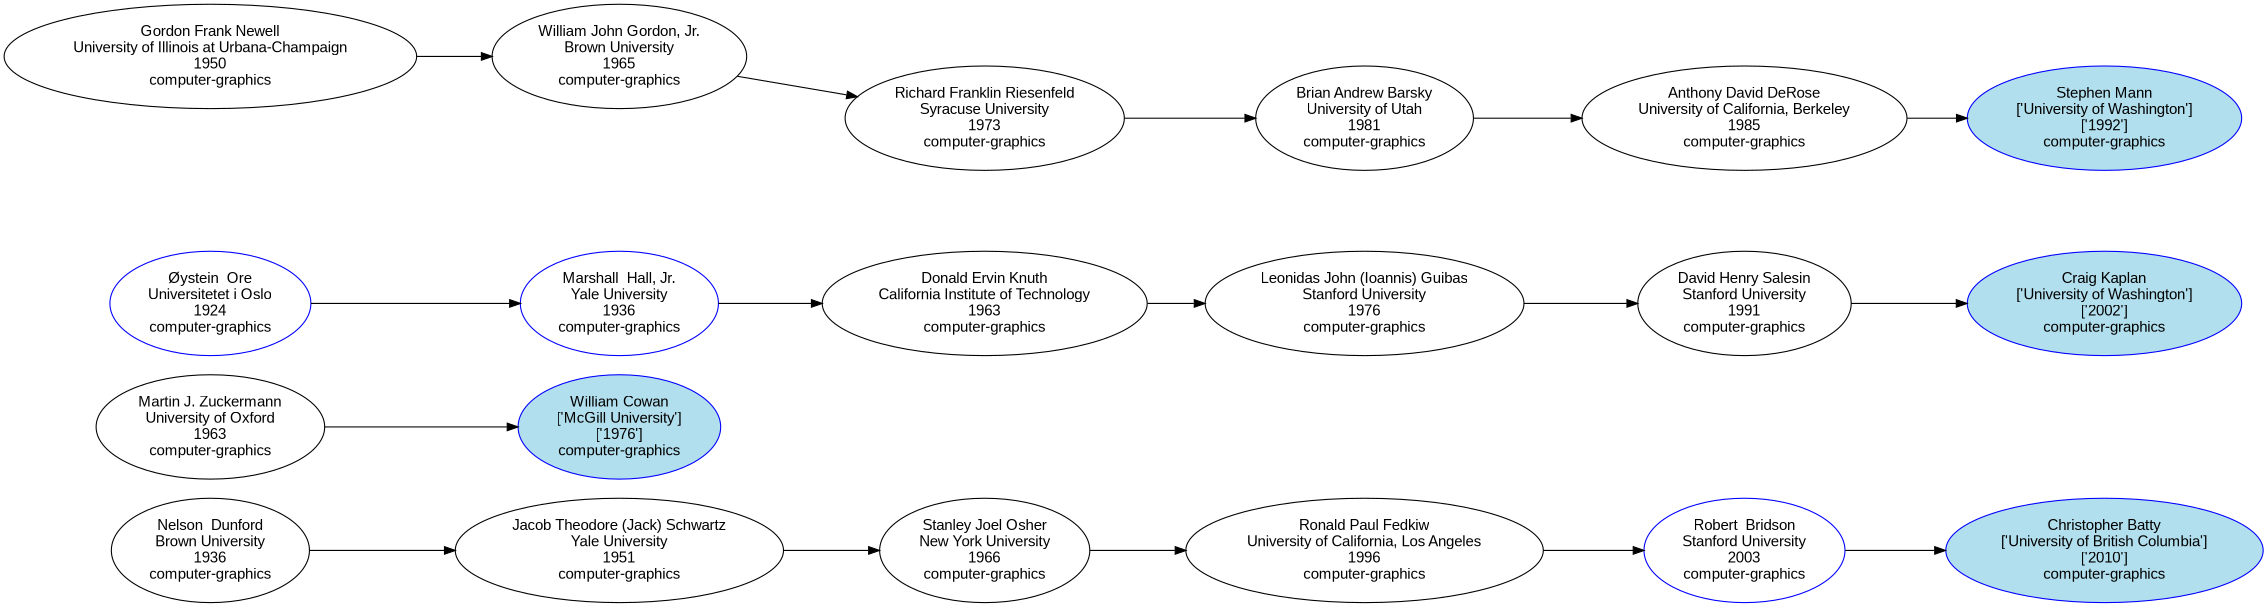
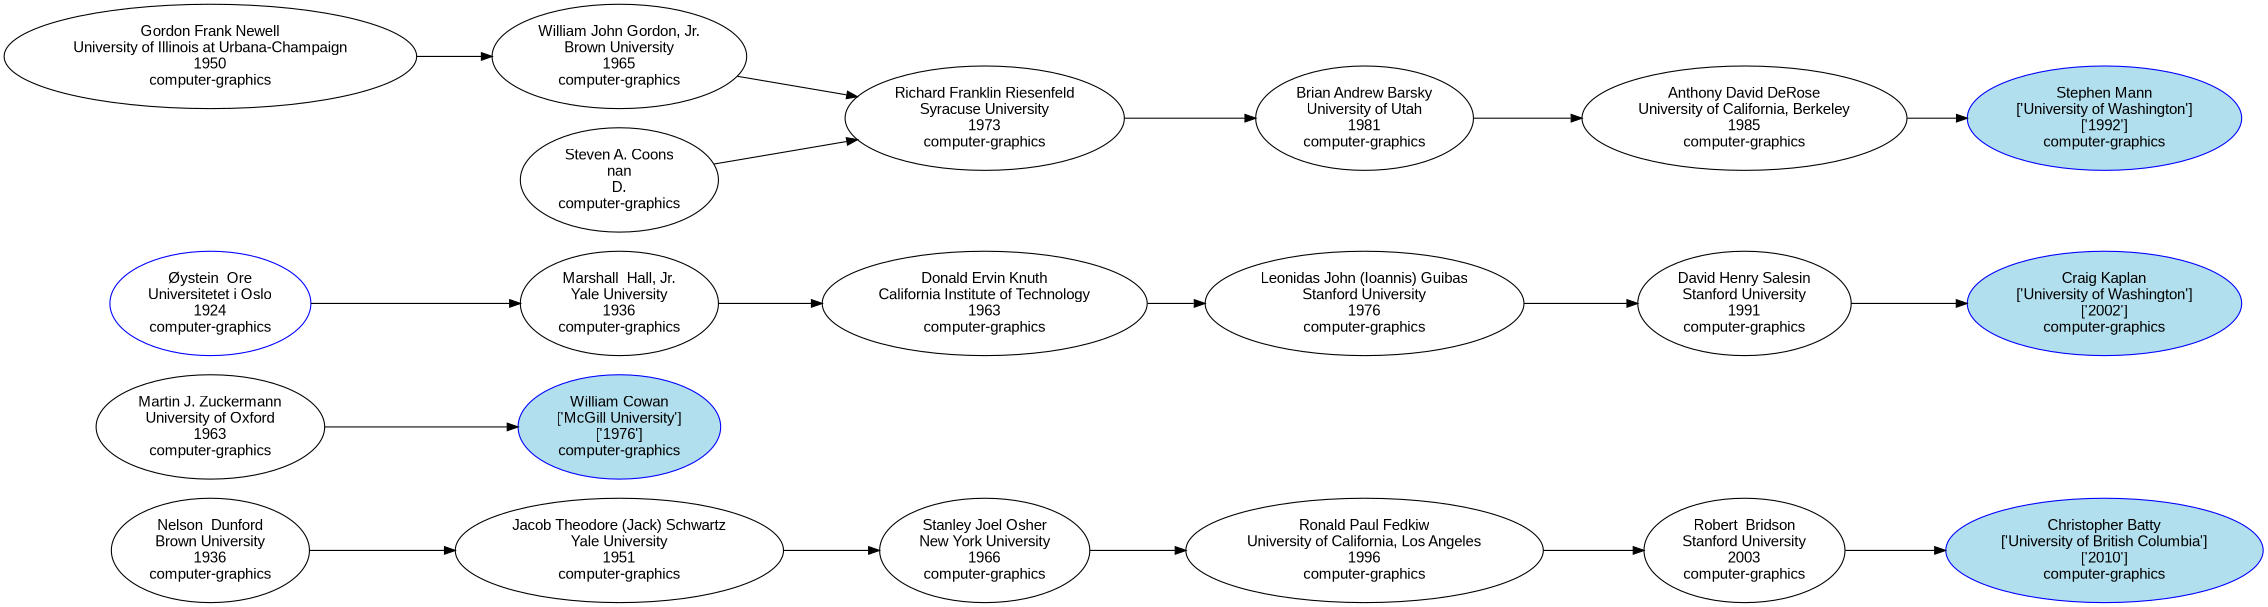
none -> (619, 180)
(619, 303) -> (619, 303)
(1744, 550) -> (1744, 550)
